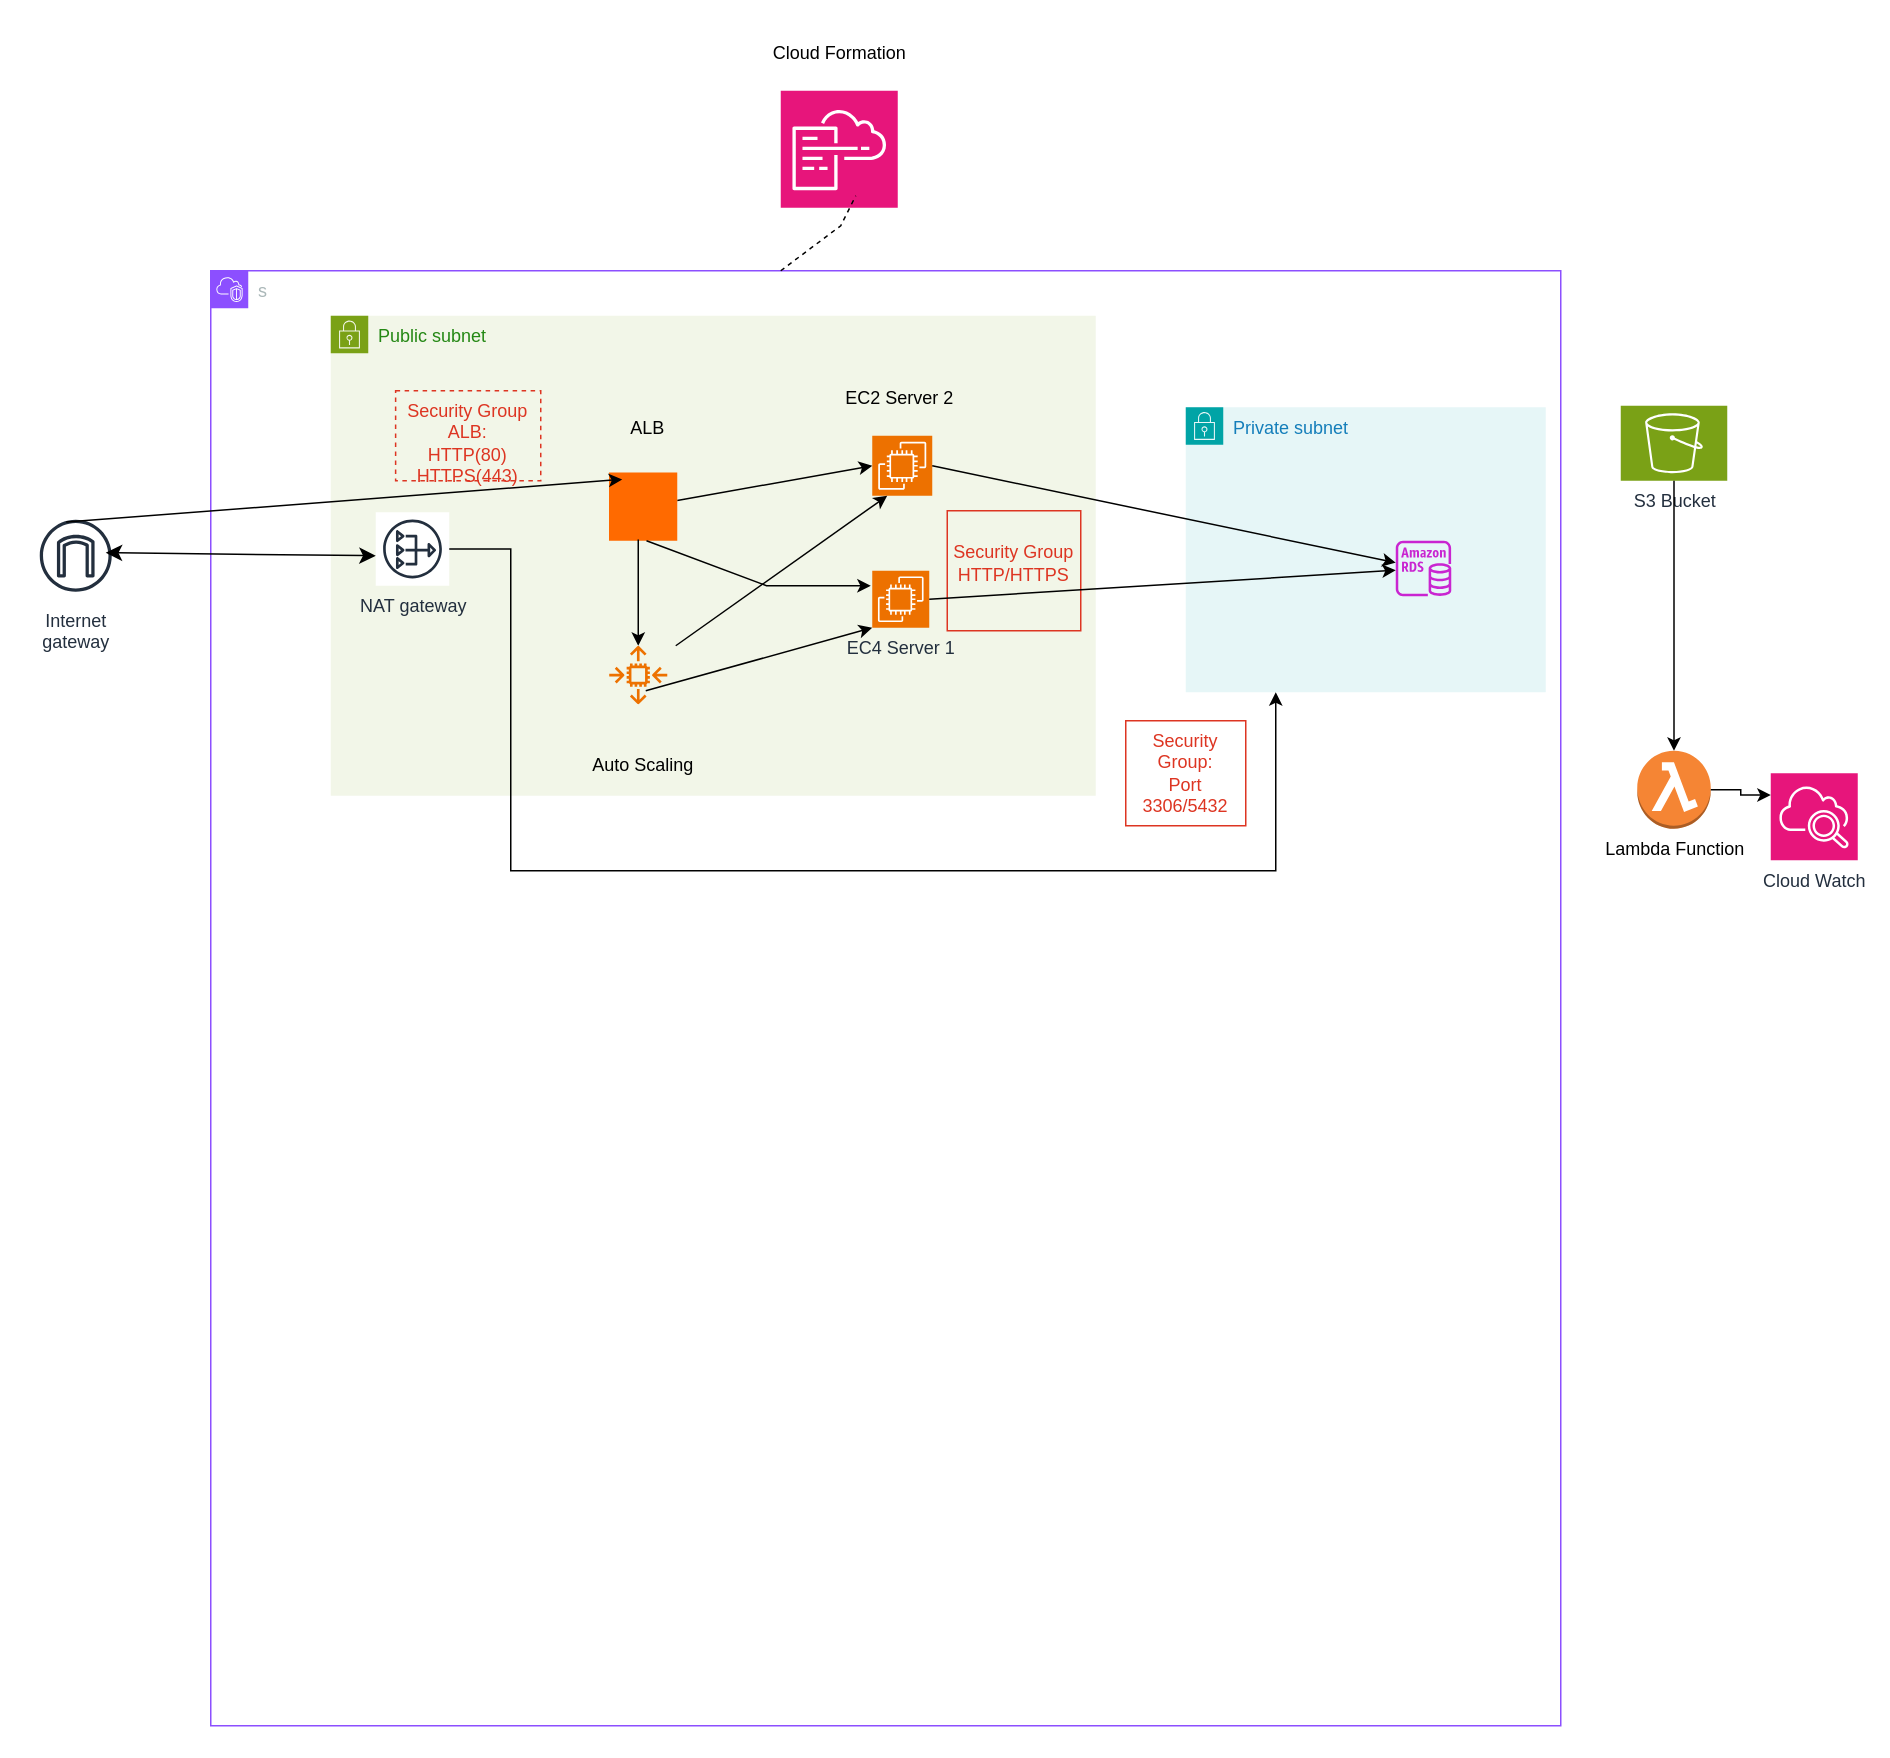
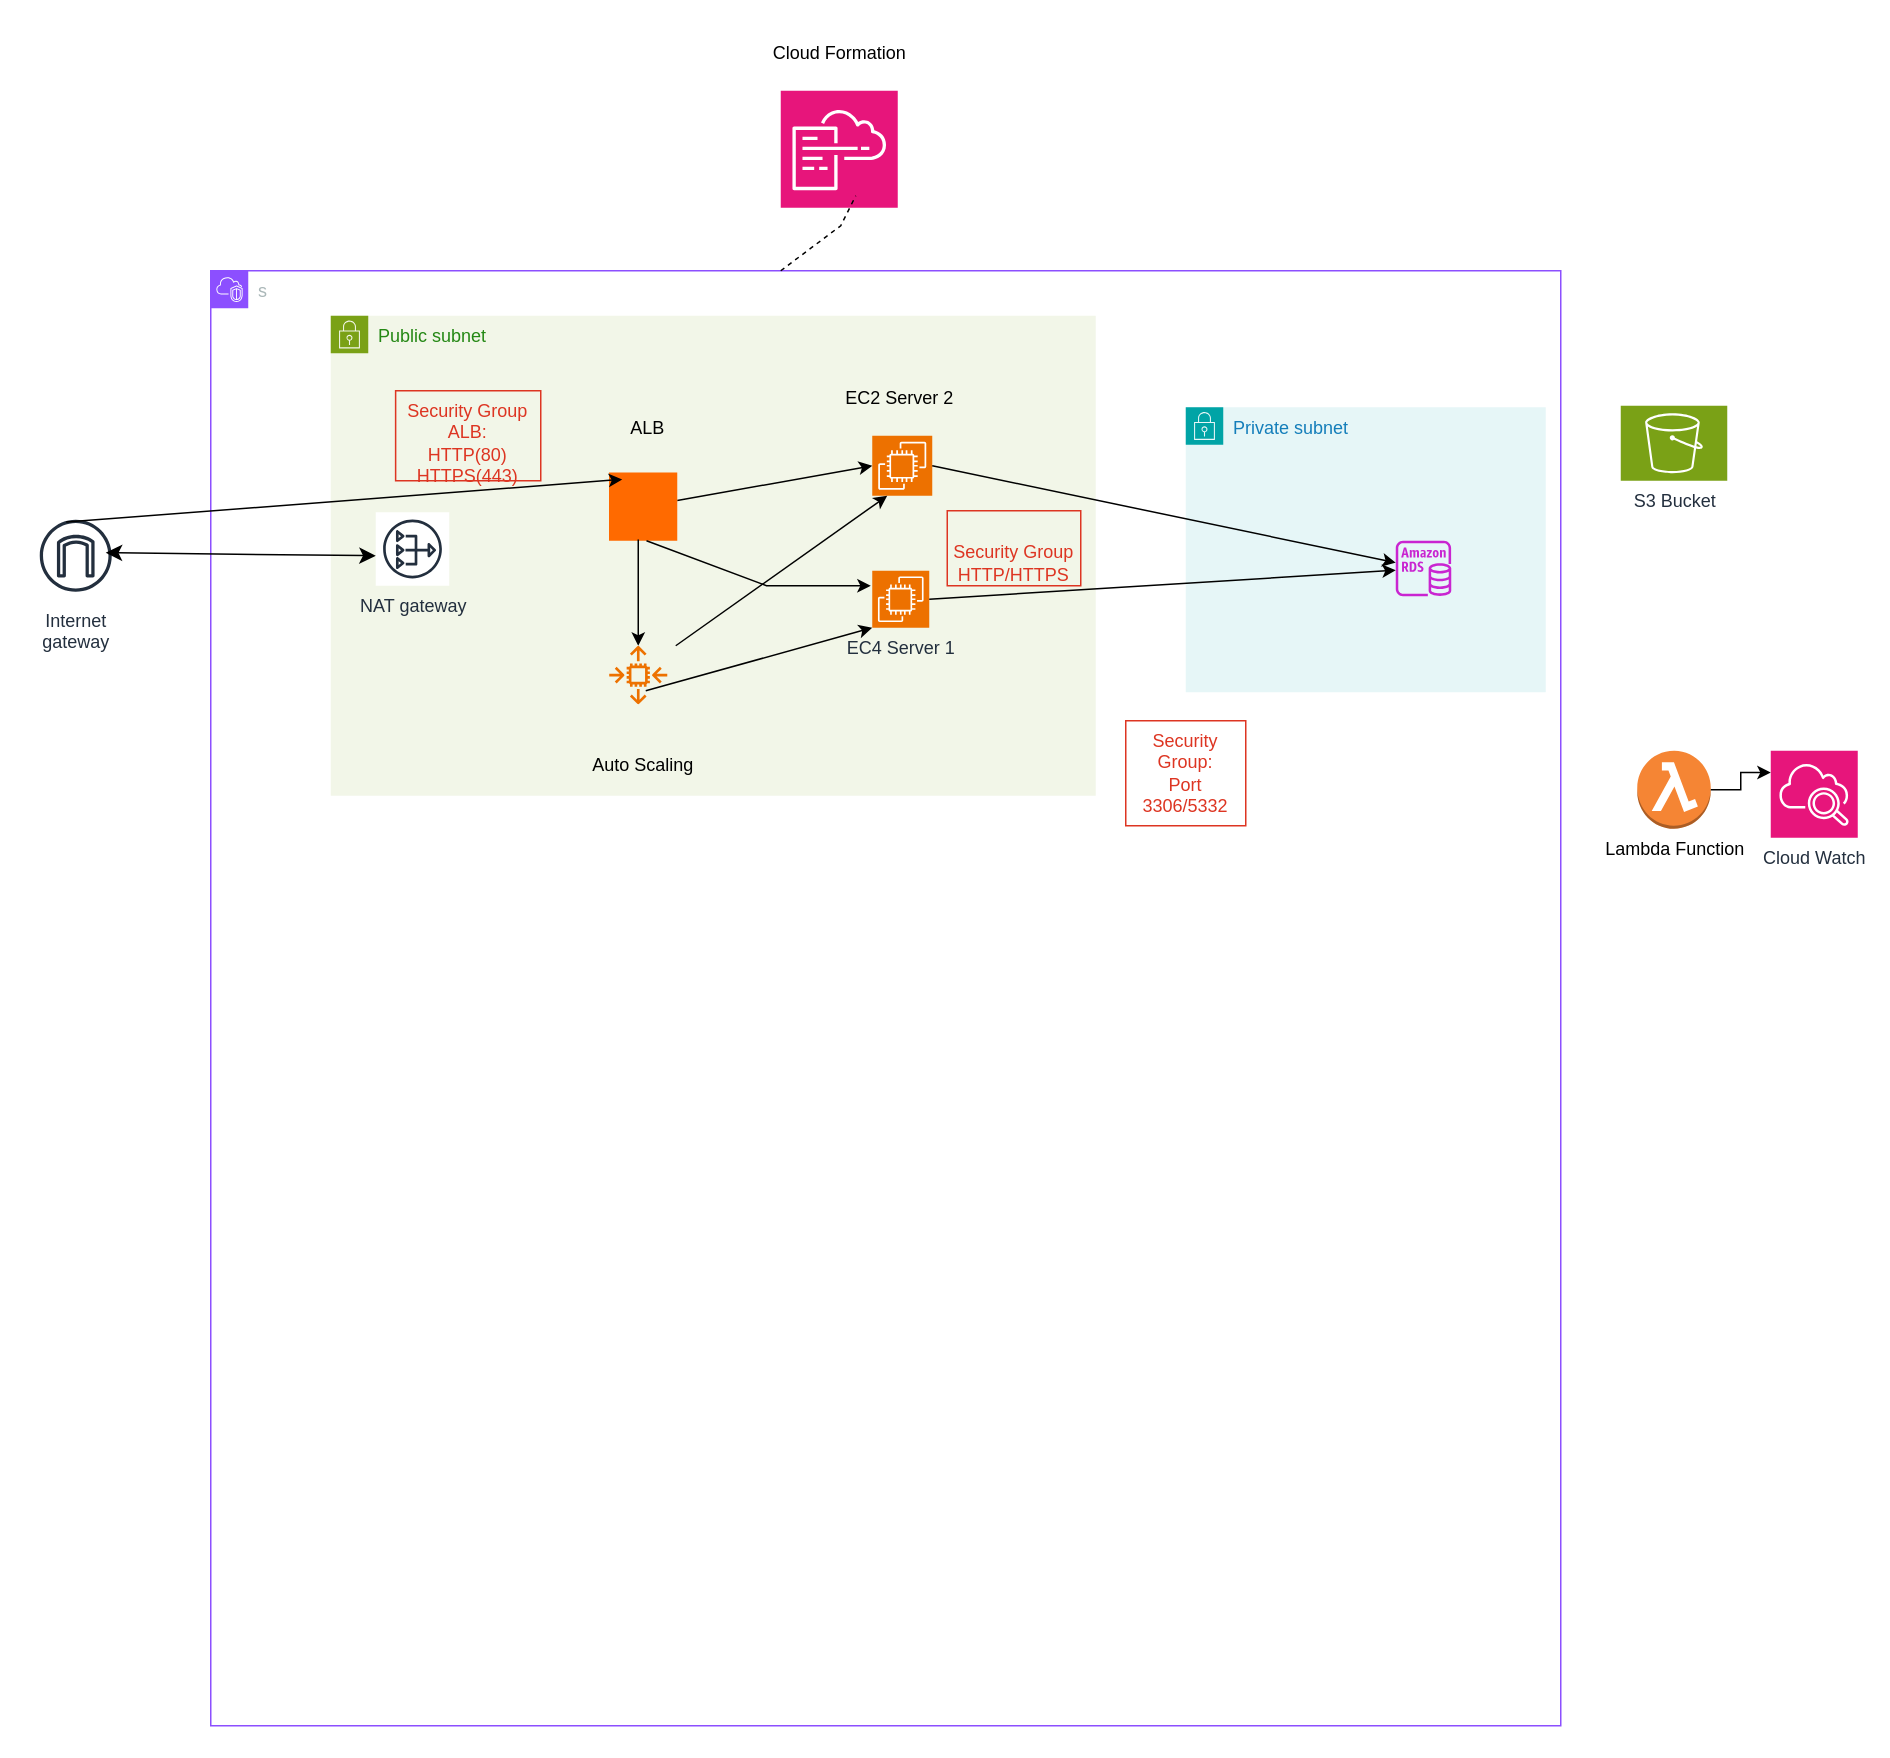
(468, 436) -> (468, 436)
(1014, 571) -> (1014, 548)
(1674, 611) -> none
(1186, 774) -> (1186, 774)
(1814, 817) -> (1814, 794)
(786, 871) -> none
